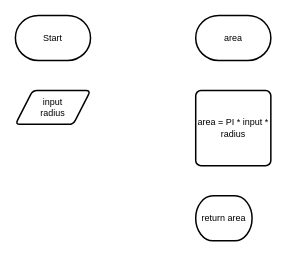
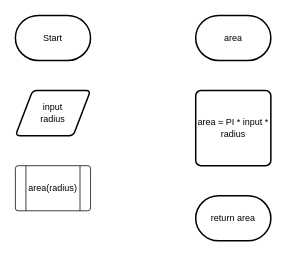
(53, 107) -> (53, 113)
none -> (53, 188)
(224, 218) -> (233, 218)
